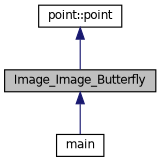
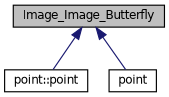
(80, 55) -> (64, 53)
(80, 145) -> (133, 81)
